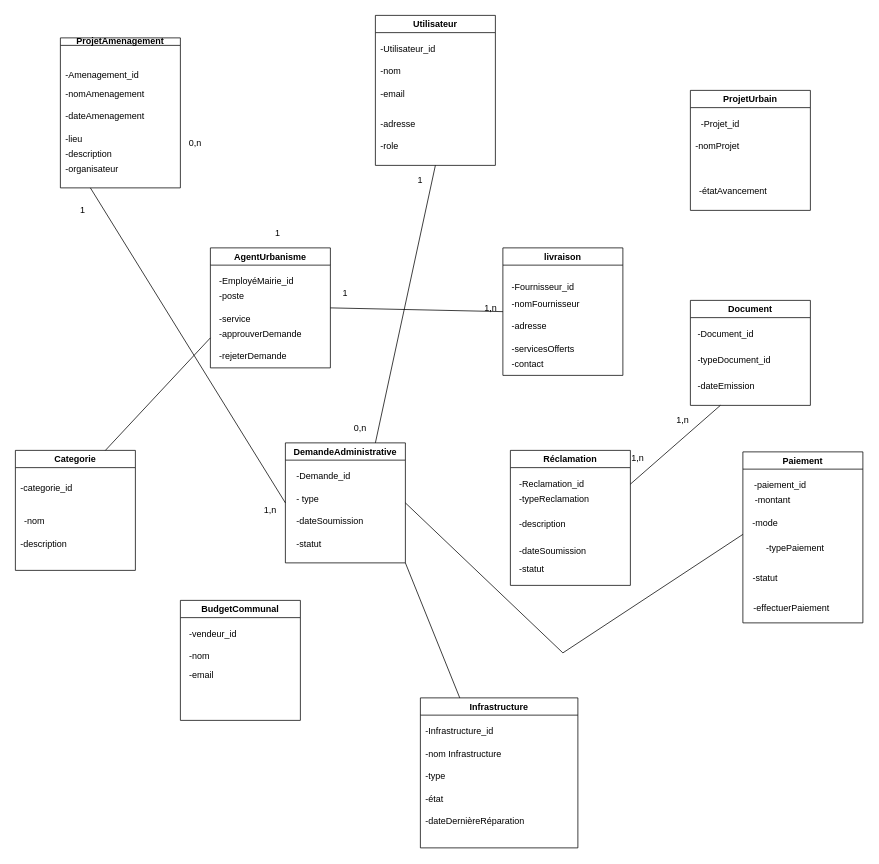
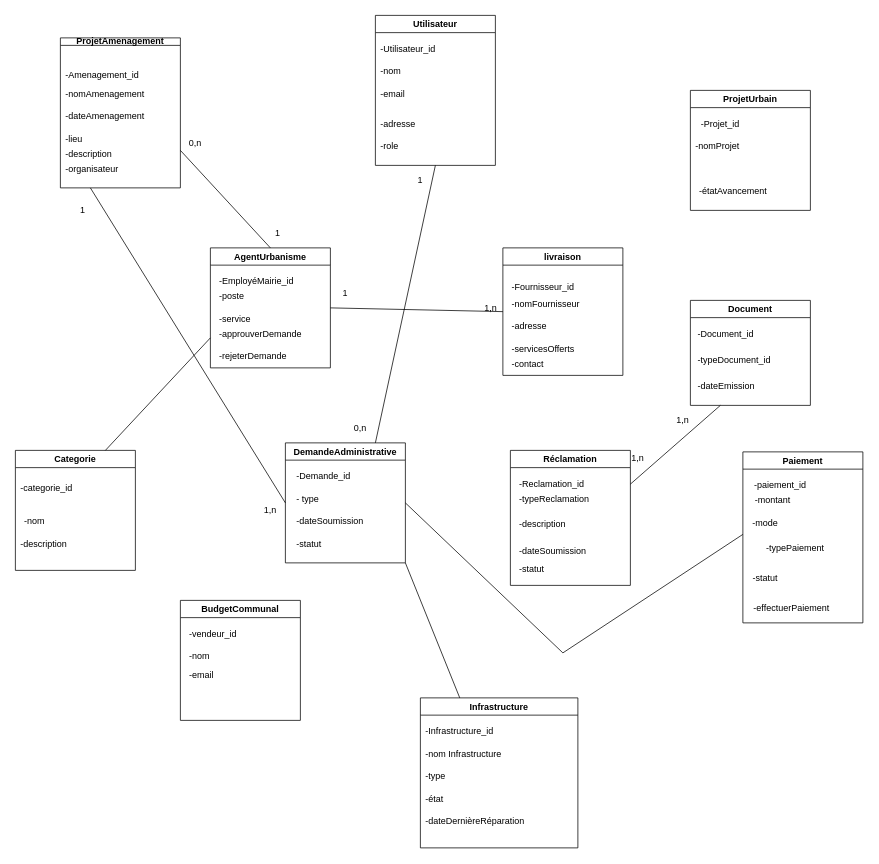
none -> (226, 200)
